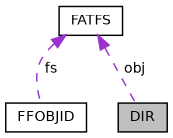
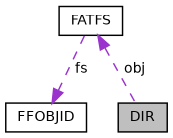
(37, 71) -> (72, 63)
